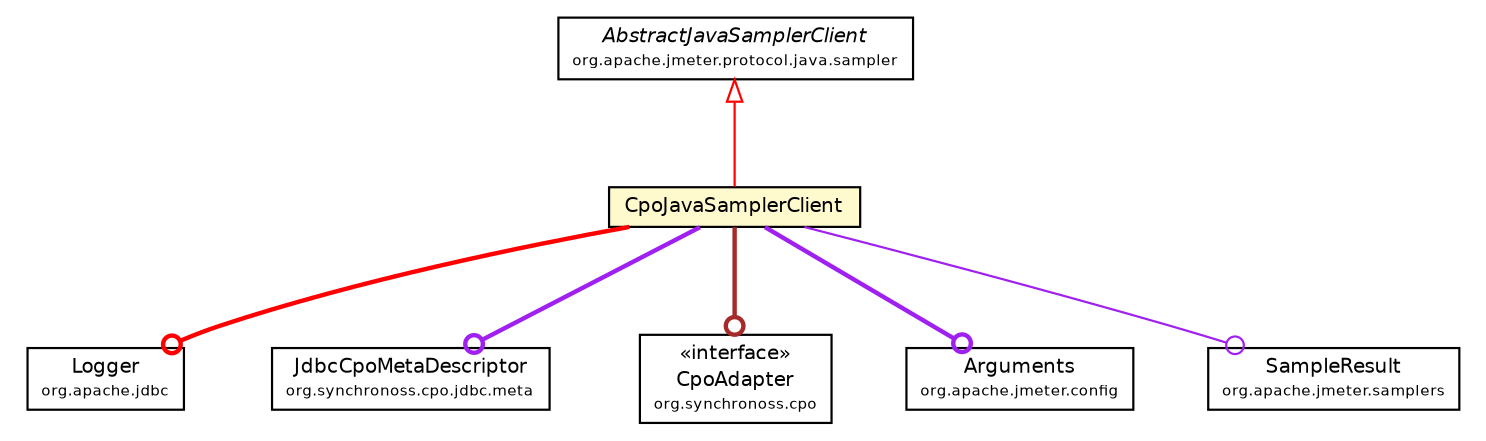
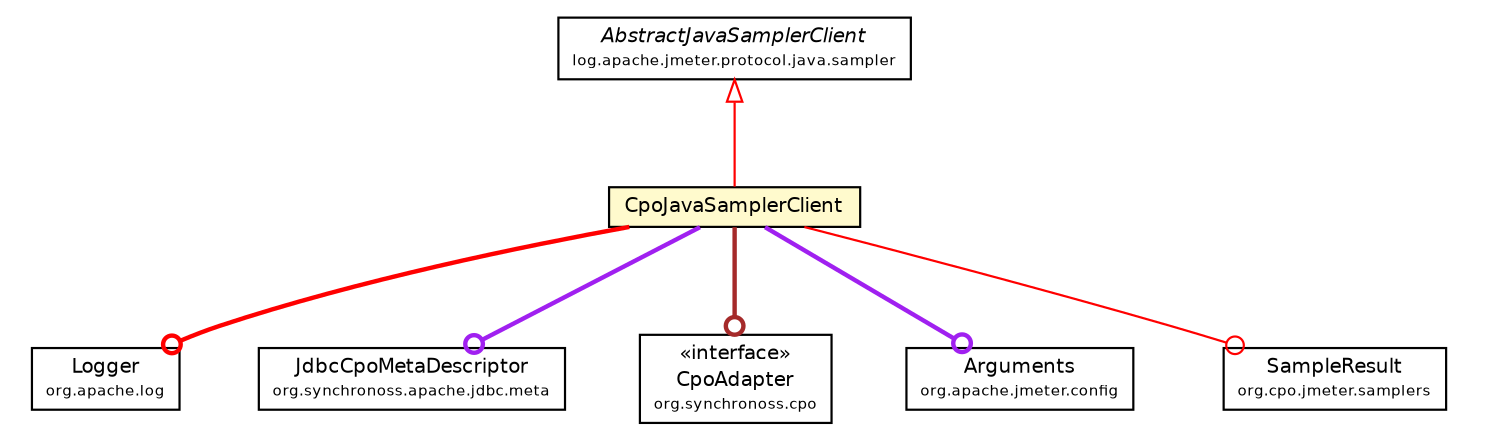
(736, 61) -> (735, 61)
(1016, 283) -> (1016, 283)
(106, 391) -> (106, 391)
(411, 391) -> (412, 391)
(1334, 391) -> (1335, 391)
